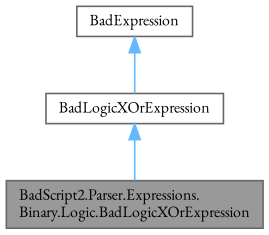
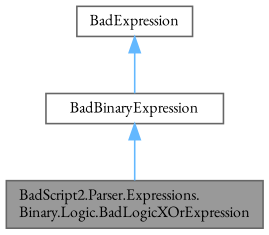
(135, 109) -> (135, 109)
